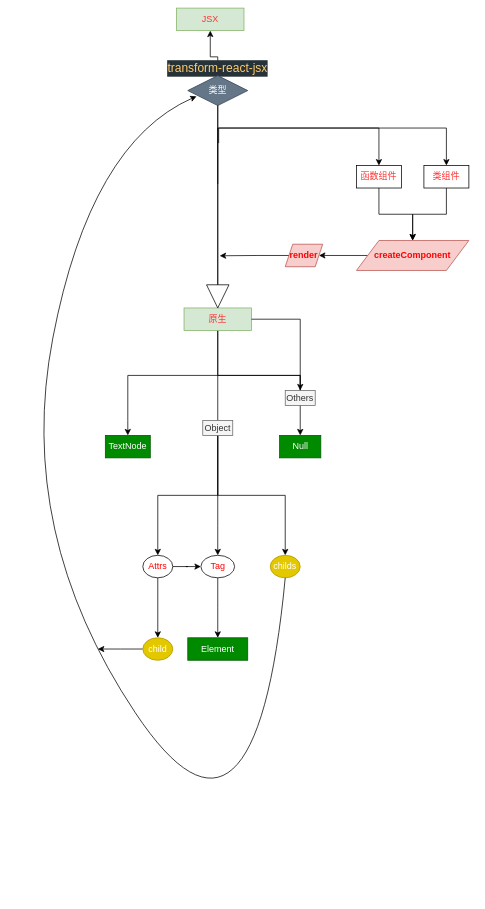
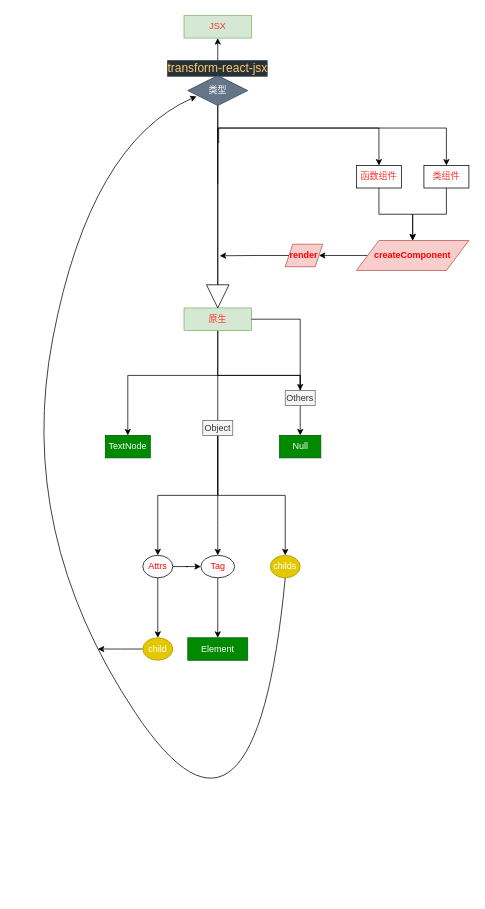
(210, 19) -> (218, 27)
